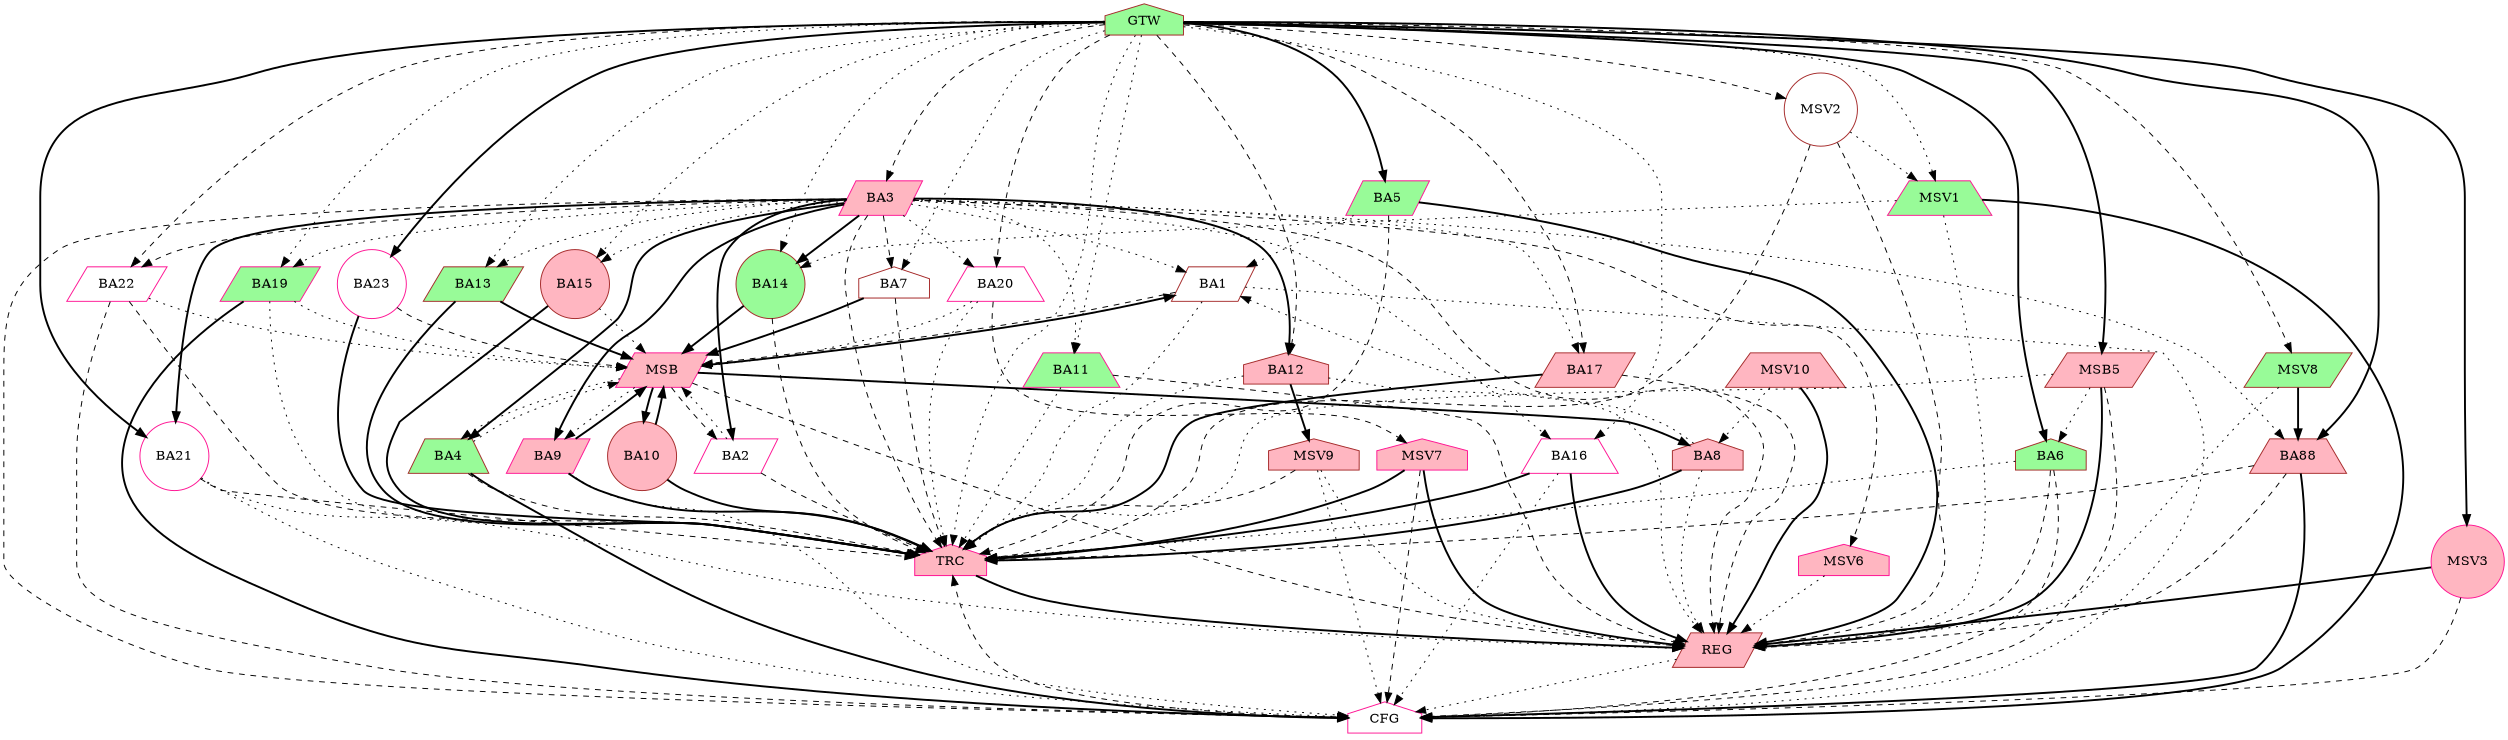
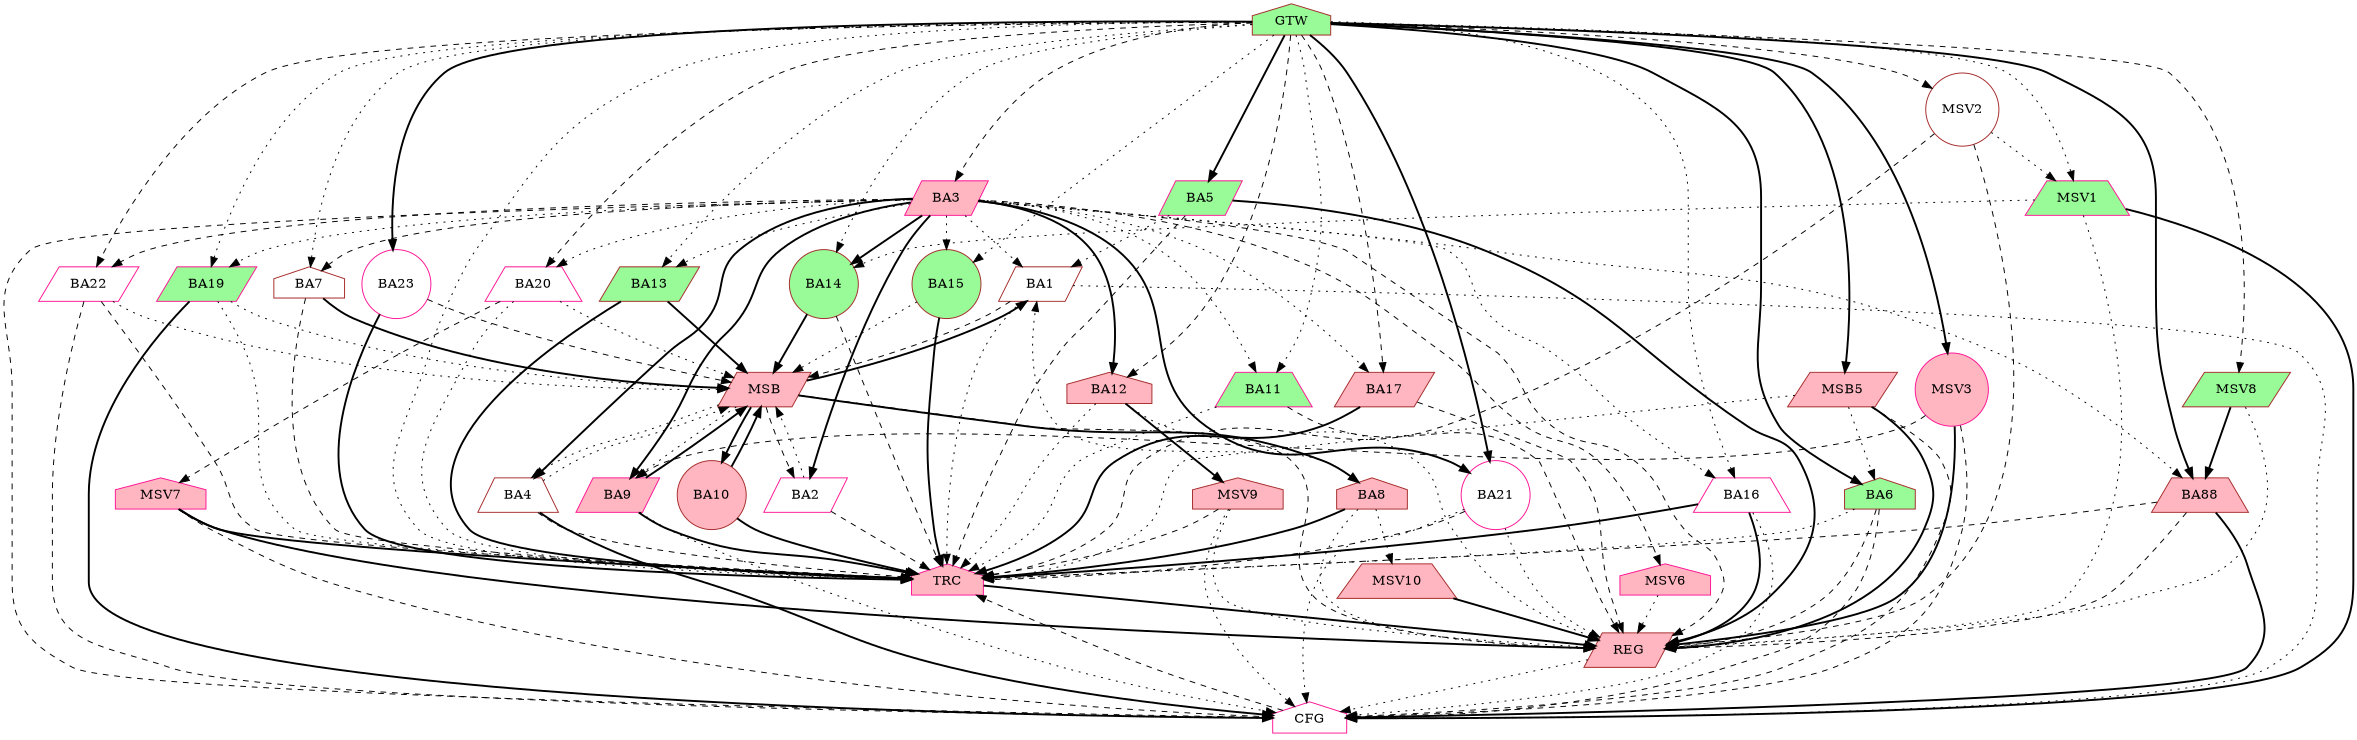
(575, 284) -> (946, 284)
(662, 370) -> (764, 390)
(861, 374) -> none
(1749, 410) -> (1382, 531)
none -> (1221, 444)
(448, 456) -> (518, 495)
